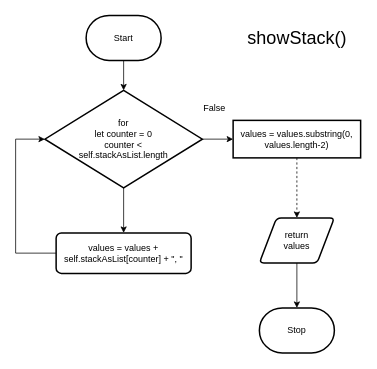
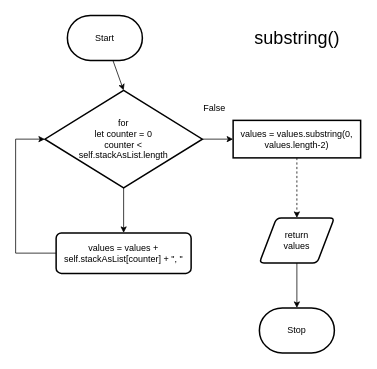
(123, 38) -> (105, 38)
(297, 38) -> (297, 38)
